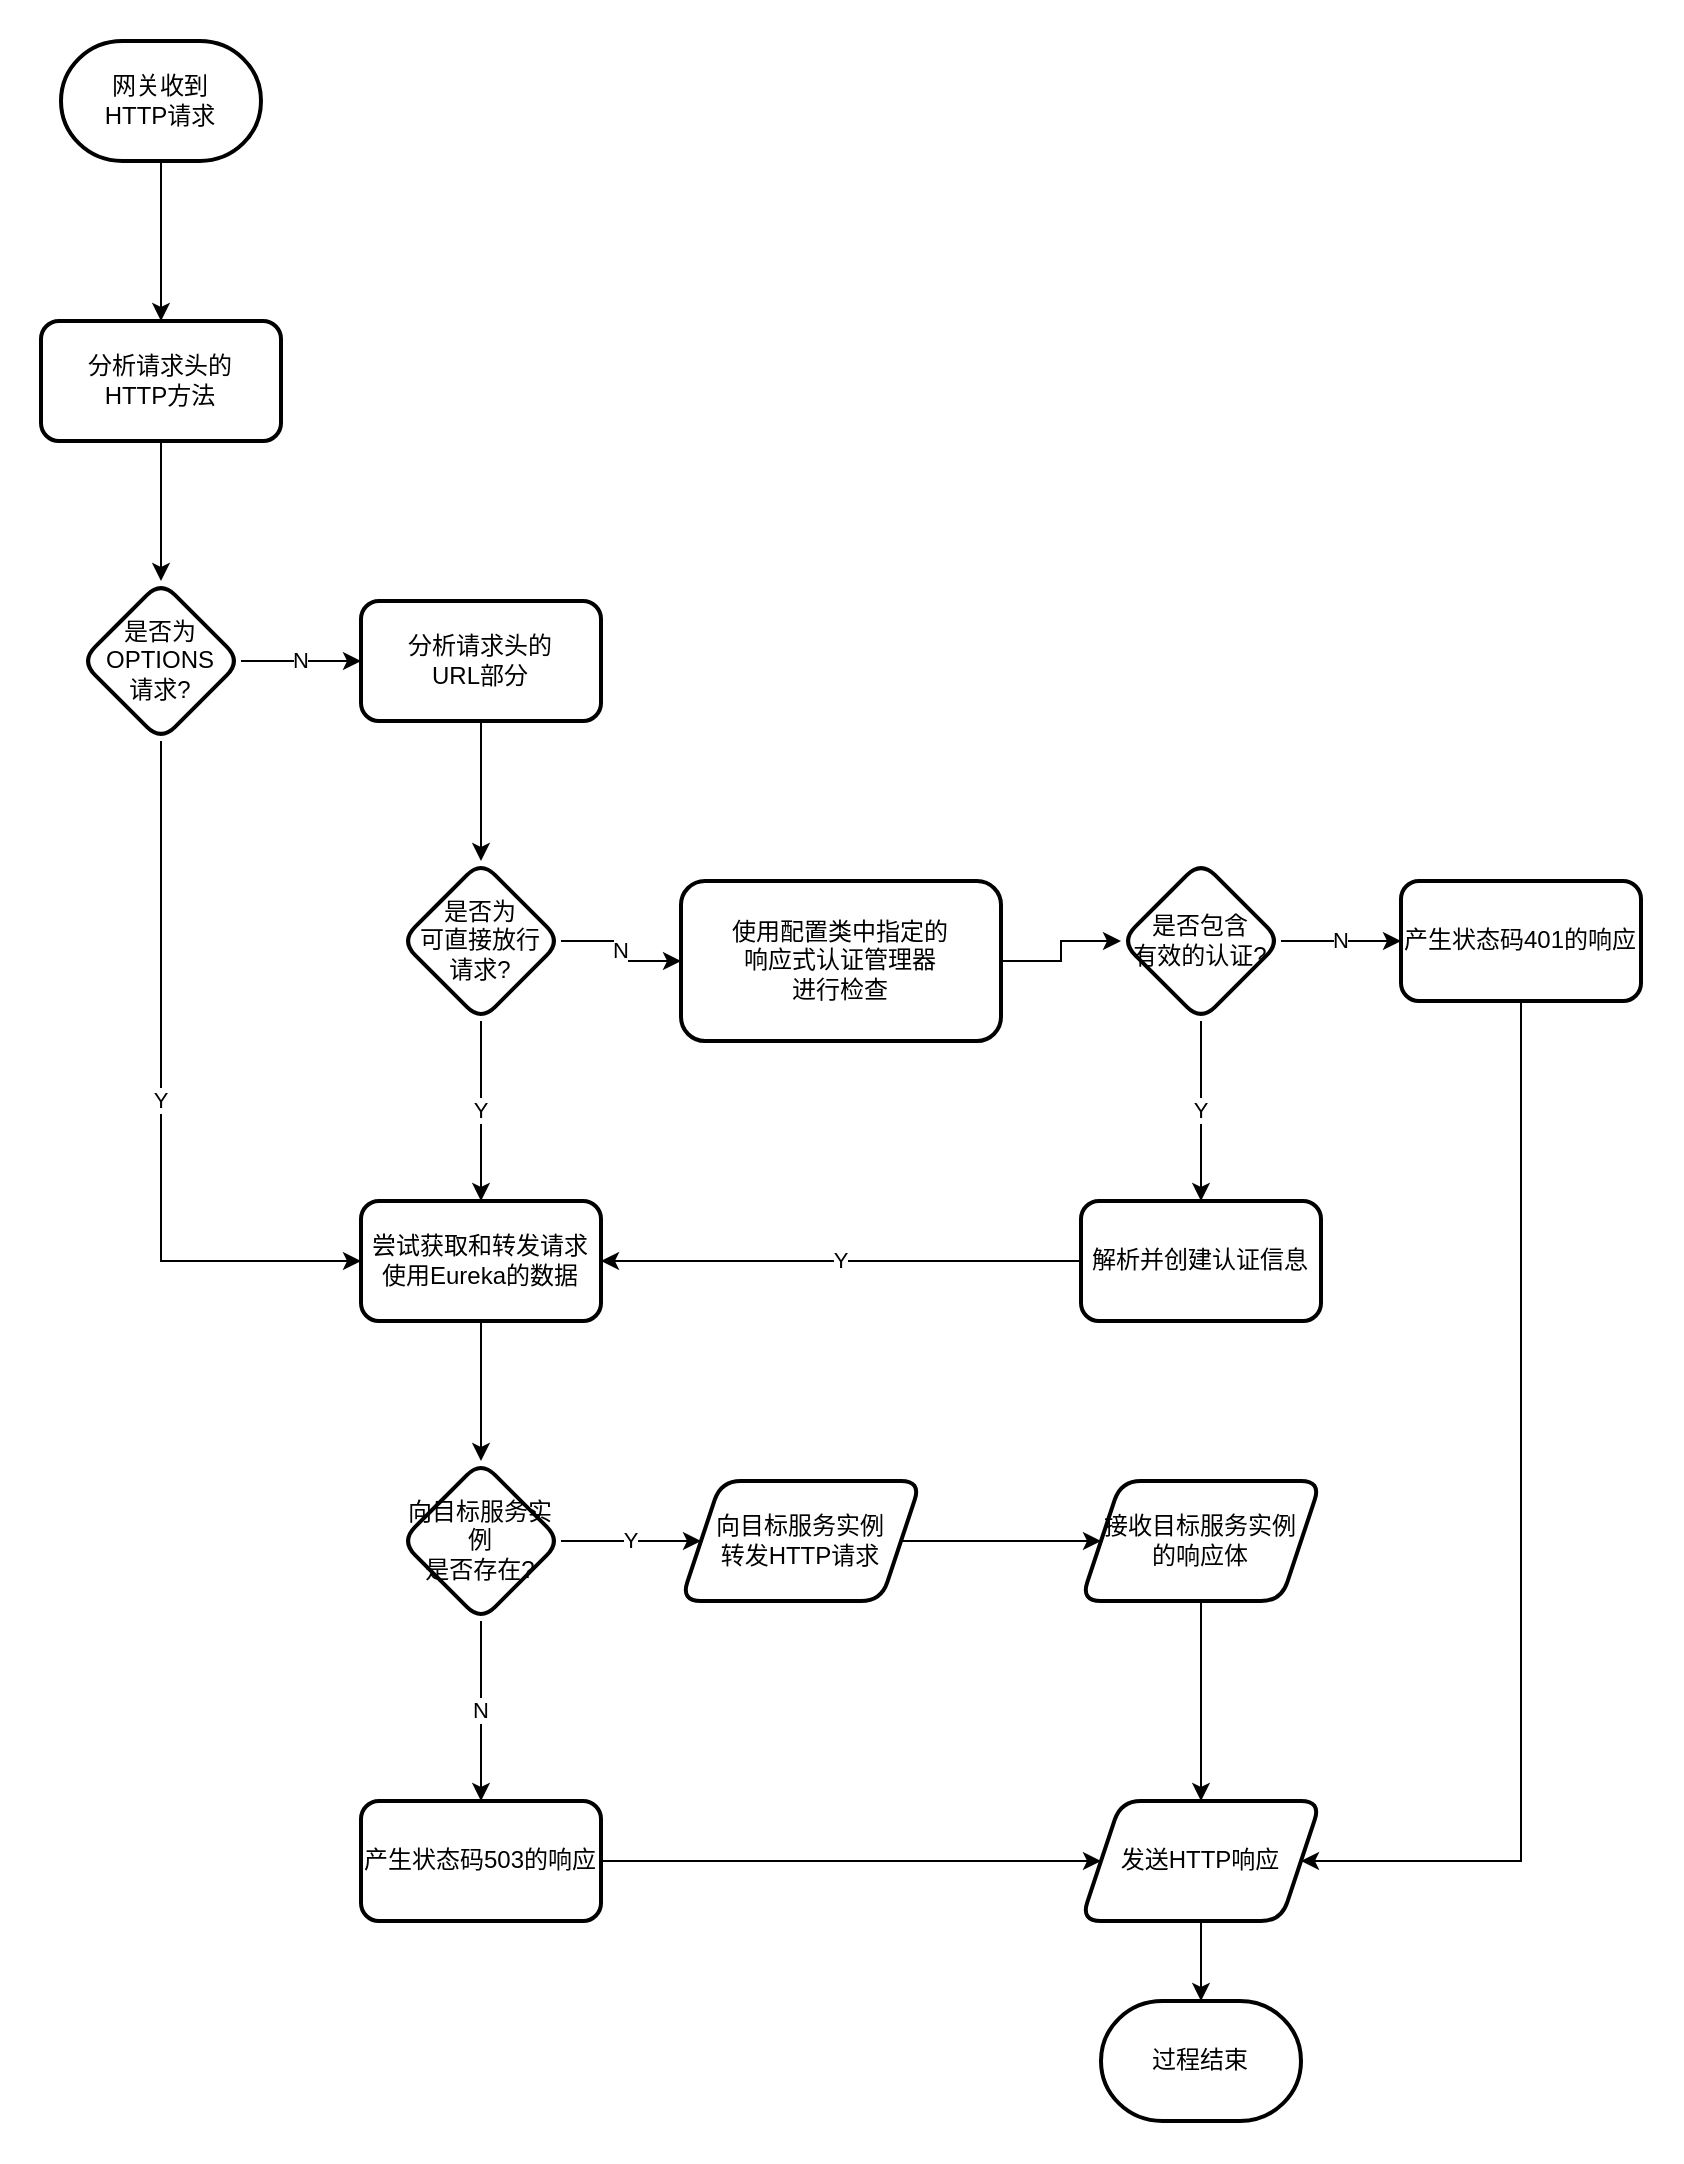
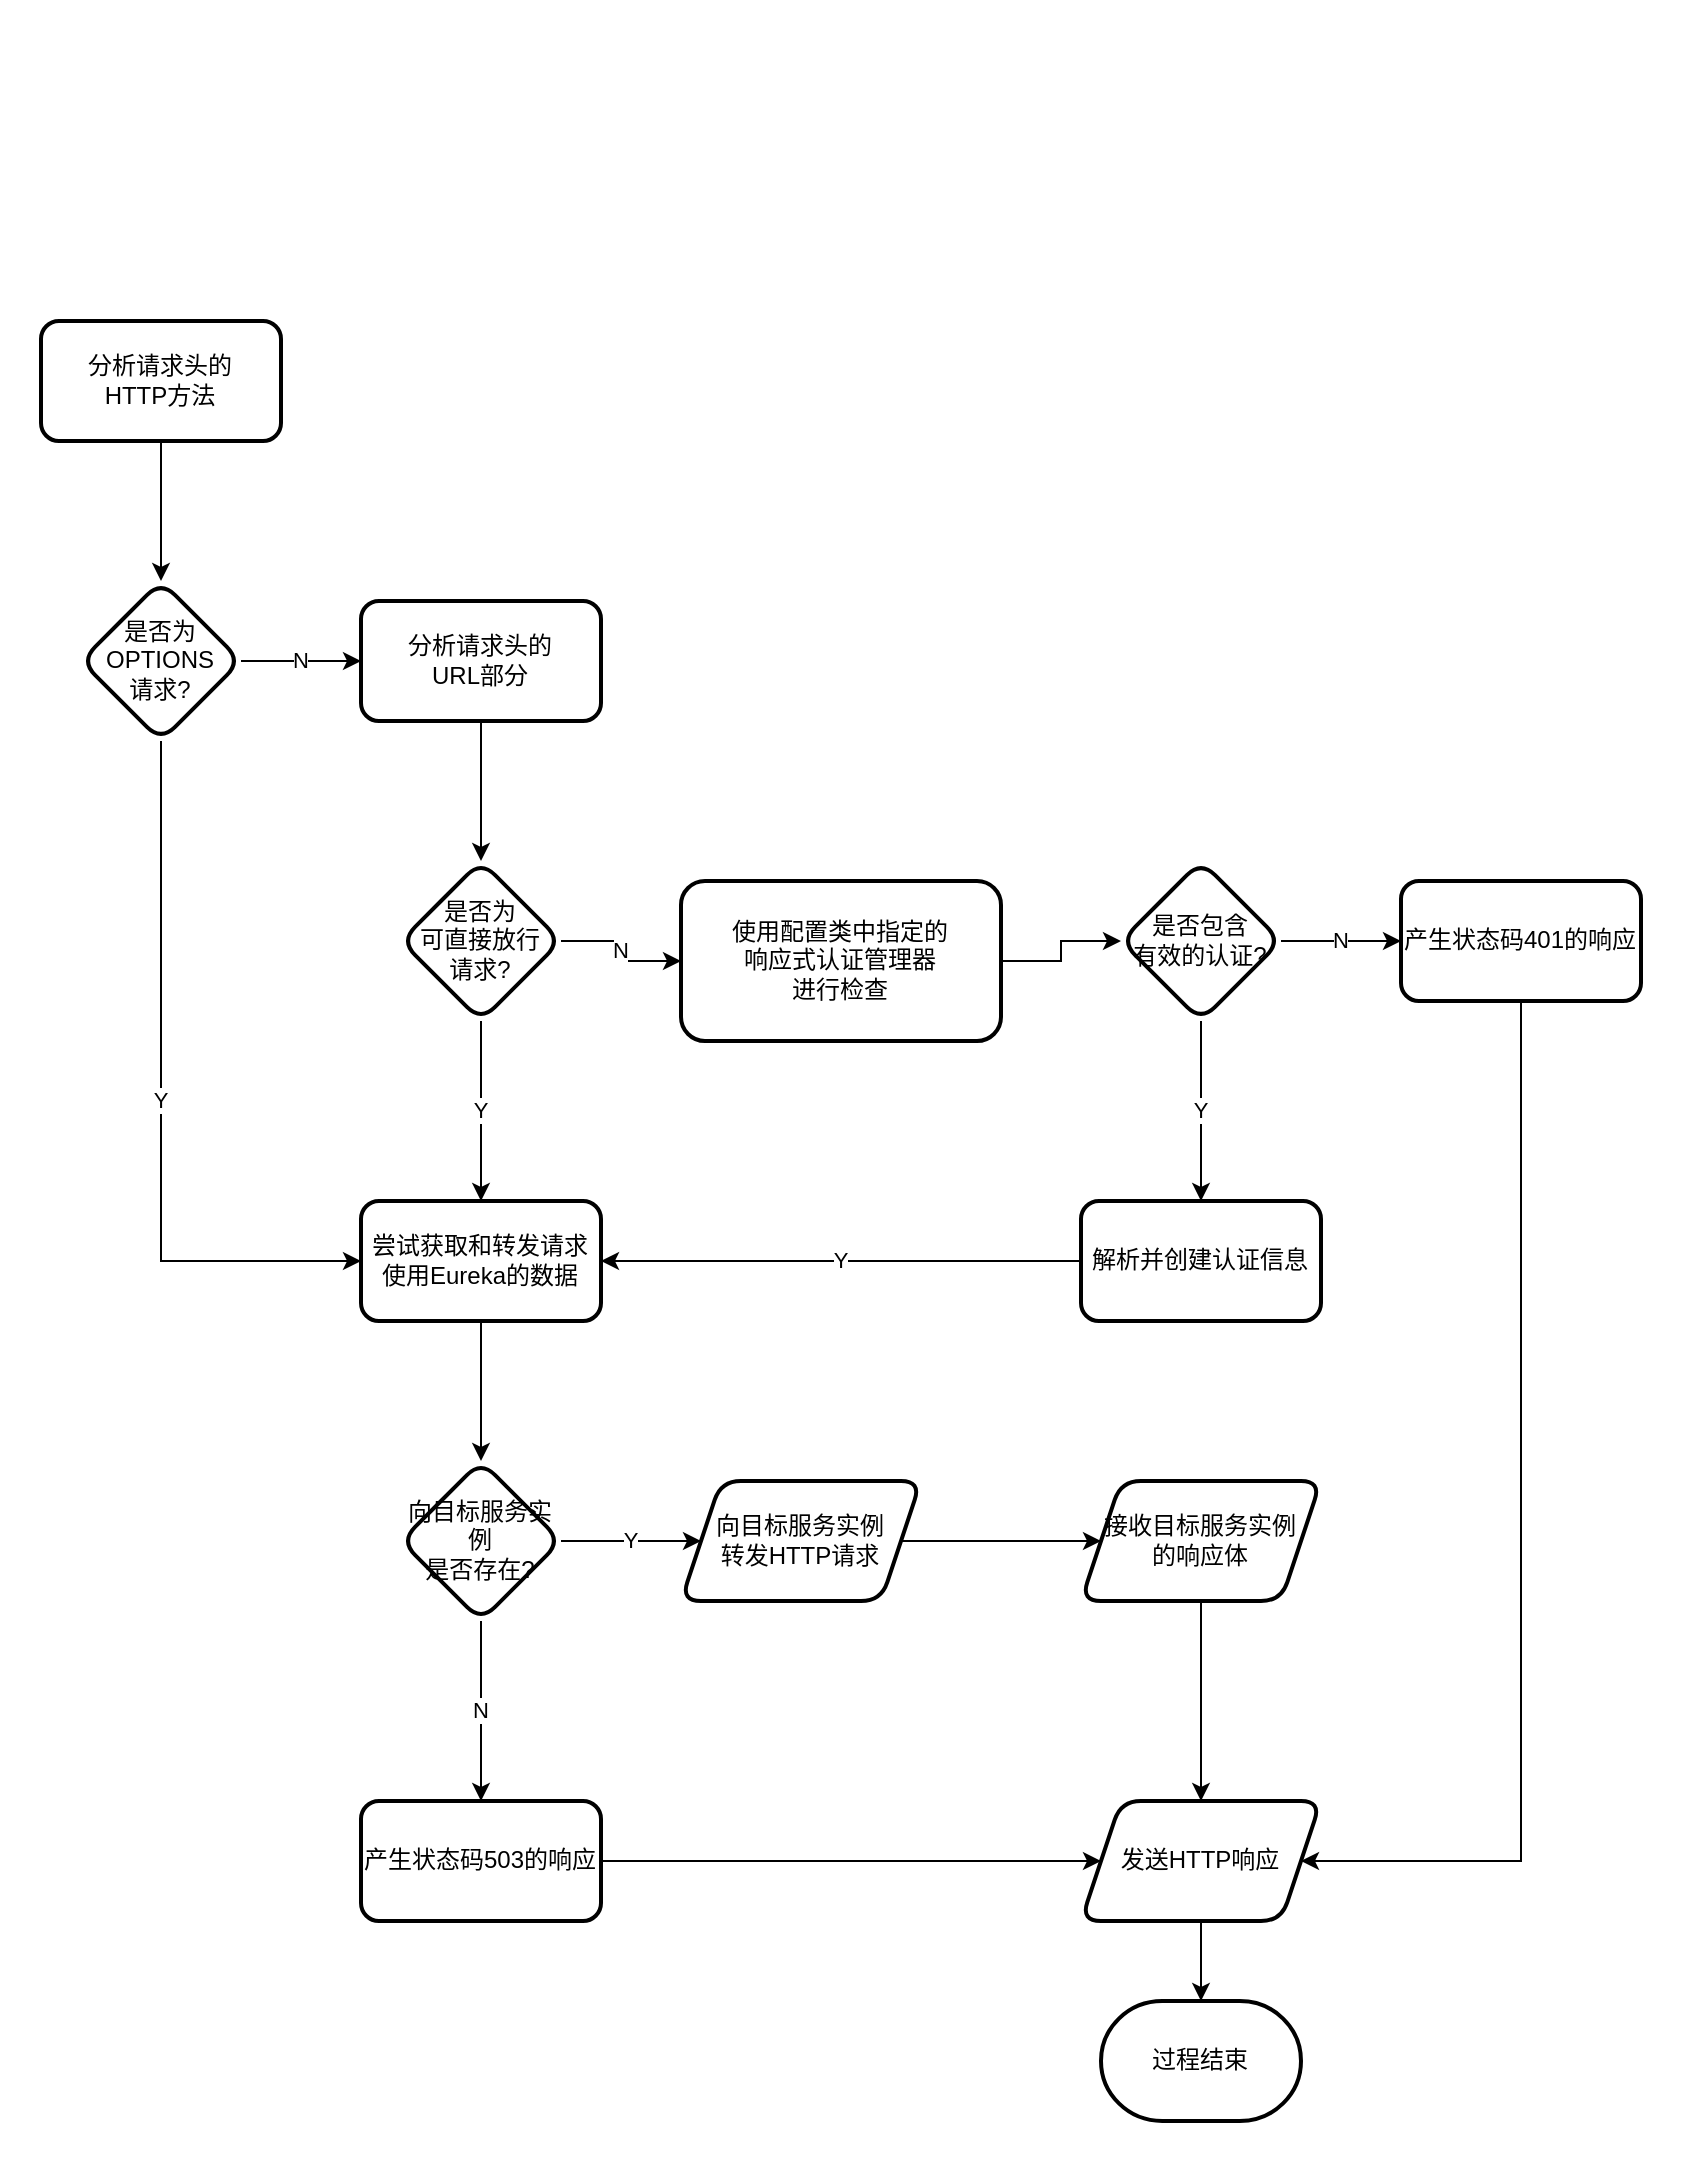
(161, 101) -> none
(161, 234) -> none
